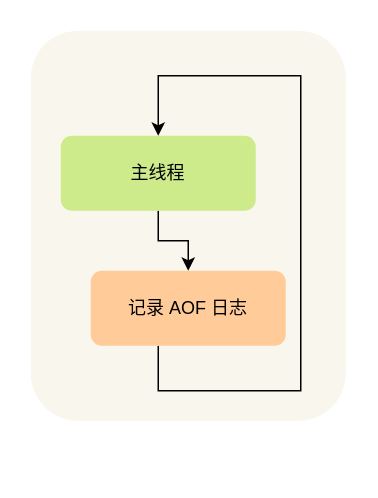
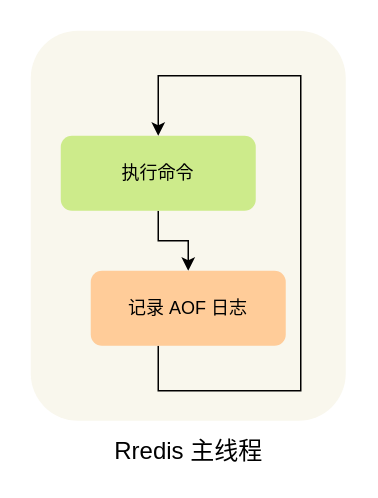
(158, 173) -> (158, 173)
none -> (188, 451)
